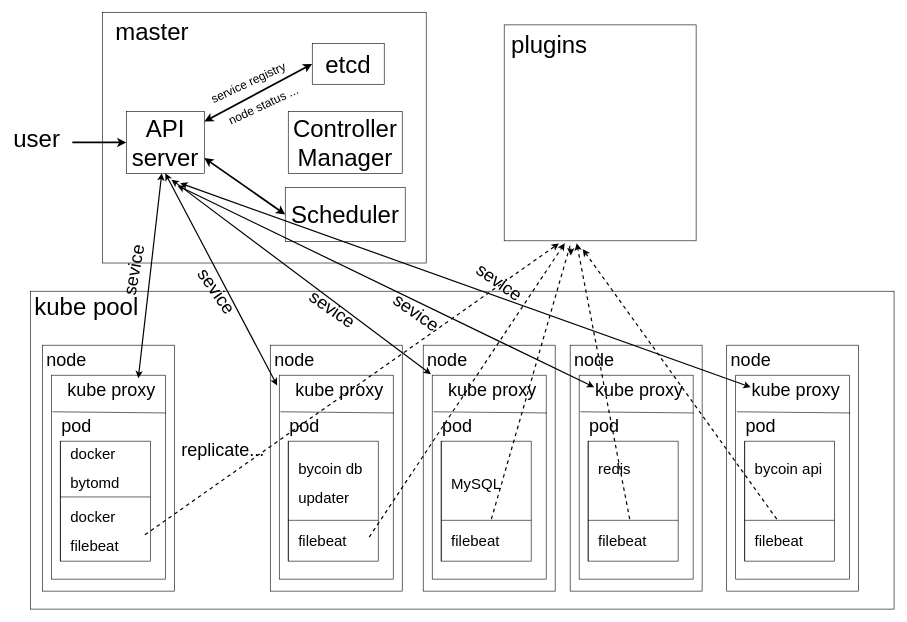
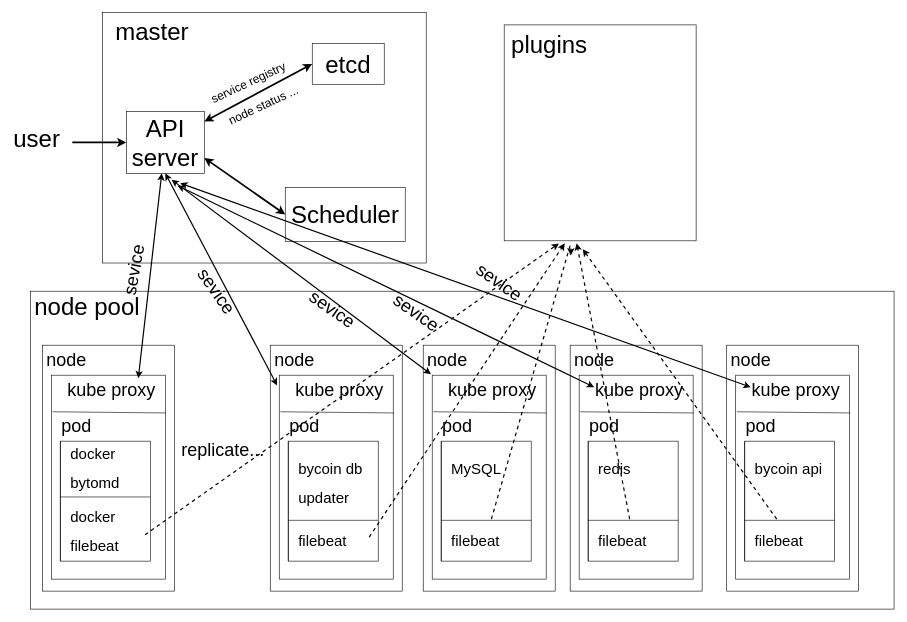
(345, 143) -> none
(89, 308) -> (89, 308)
(486, 480) -> (486, 465)
